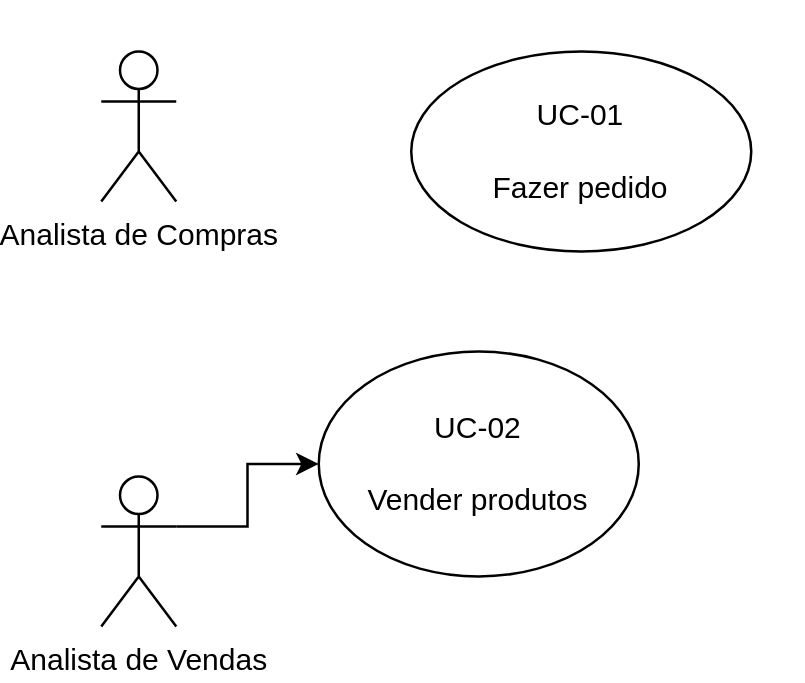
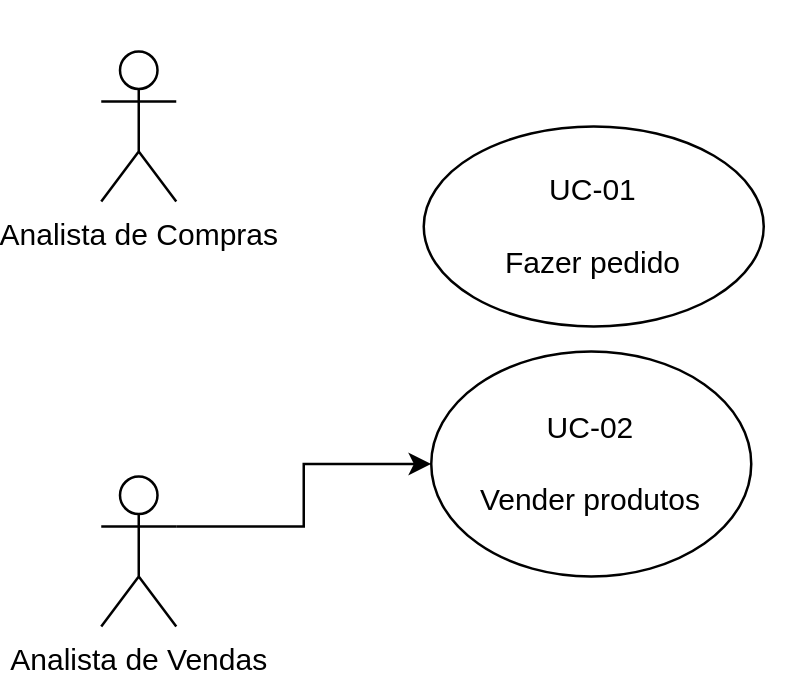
(581, 151) -> (594, 226)
(479, 464) -> (591, 464)
